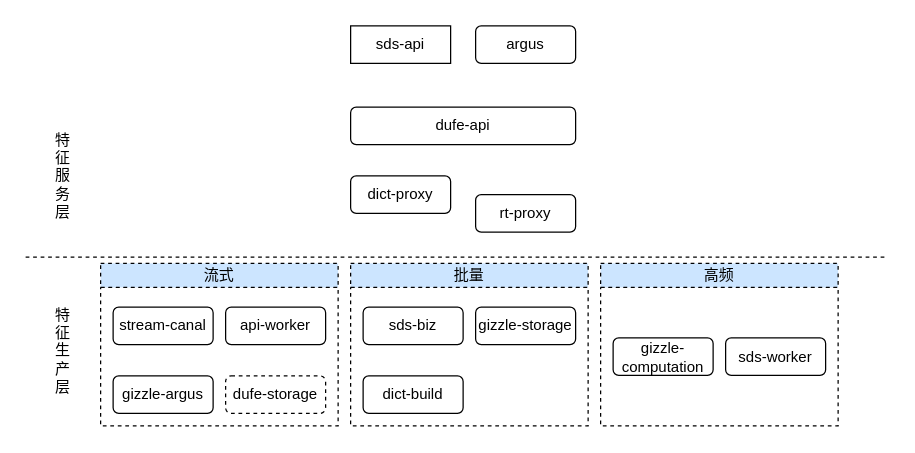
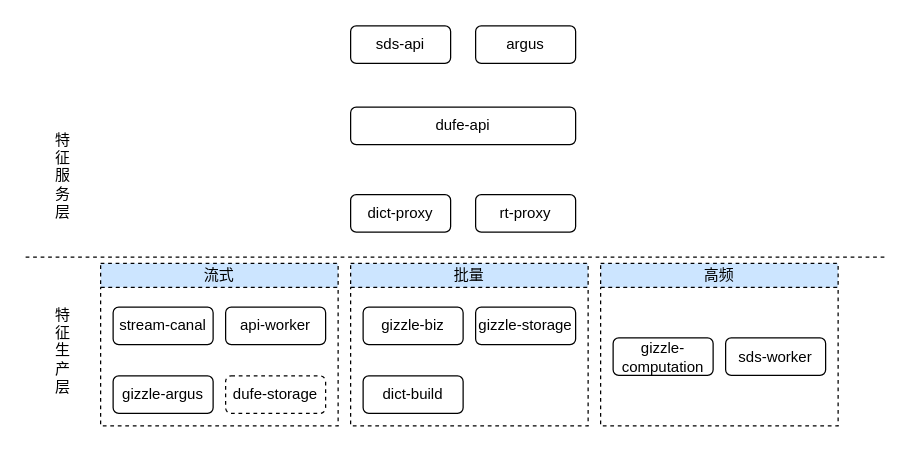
(401, 44) -> (401, 44)
(401, 194) -> (401, 213)
(413, 326) -> (413, 326)
